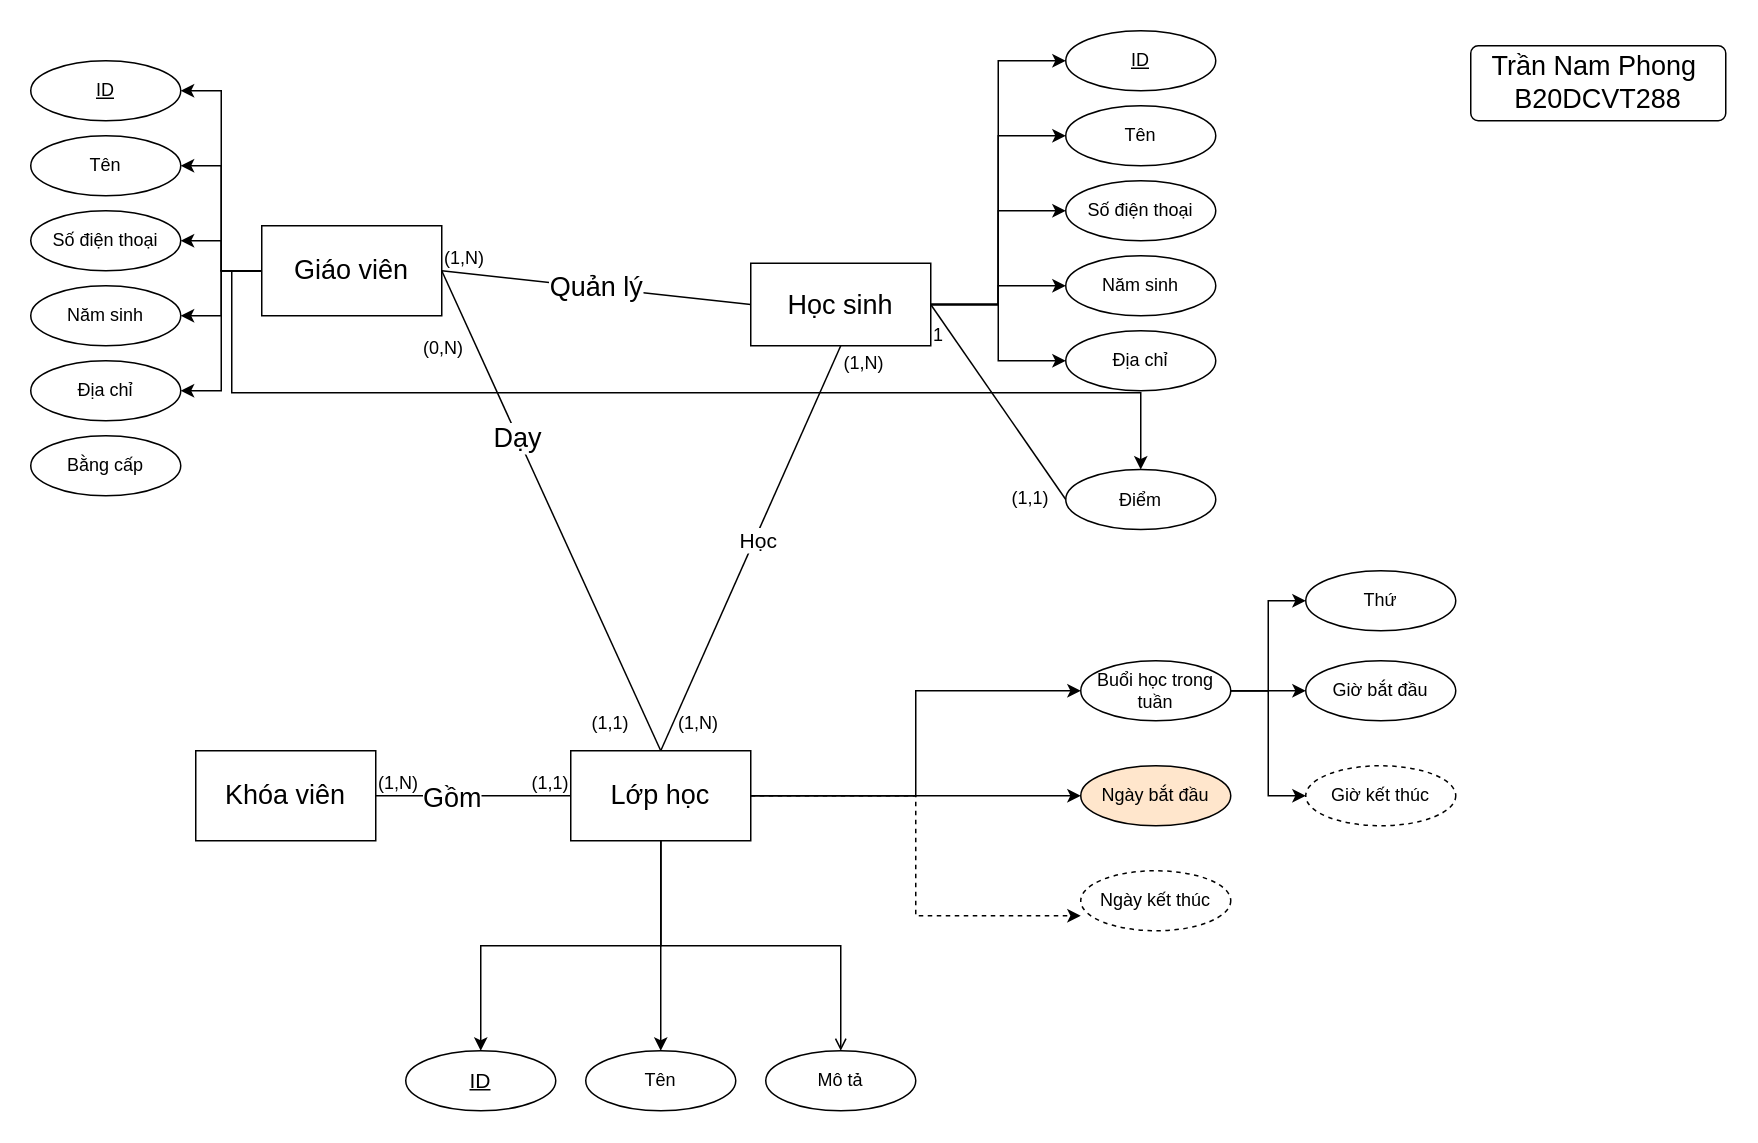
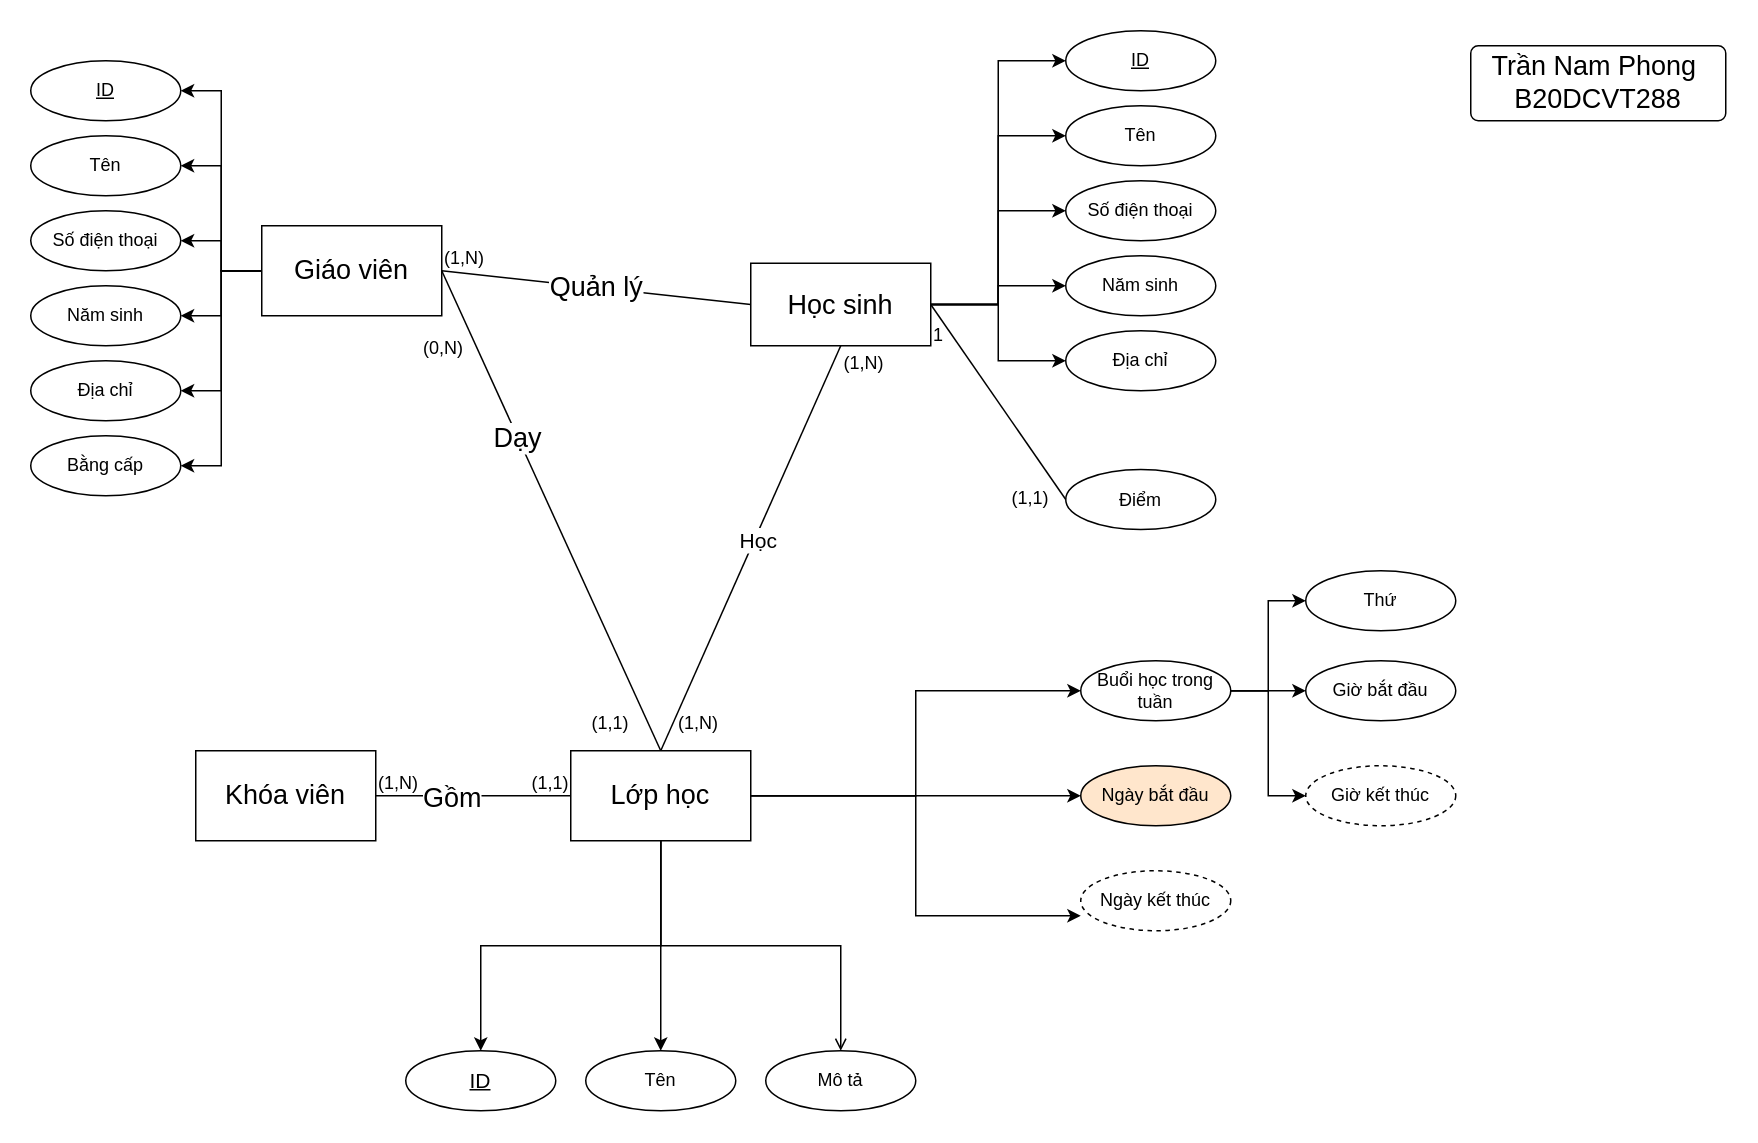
(660, 393) -> (221, 444)
(934, 916) -> (934, 916)
